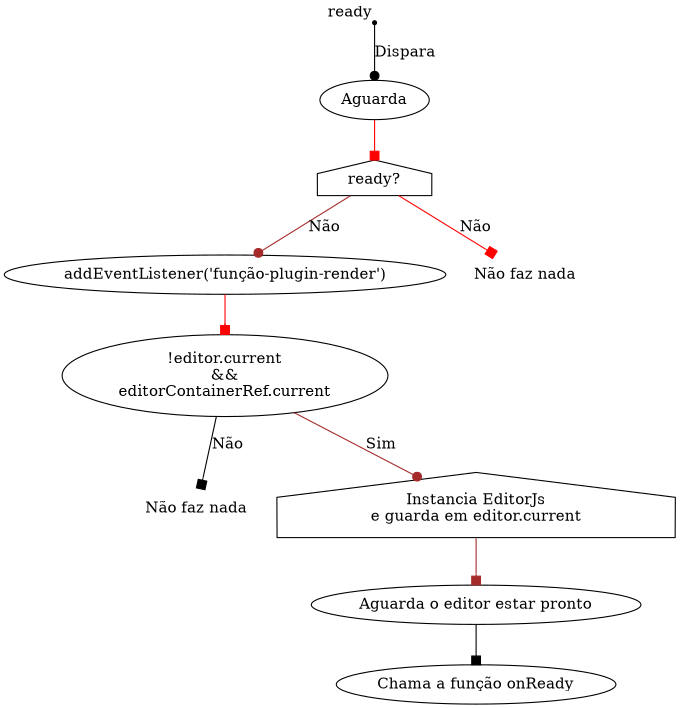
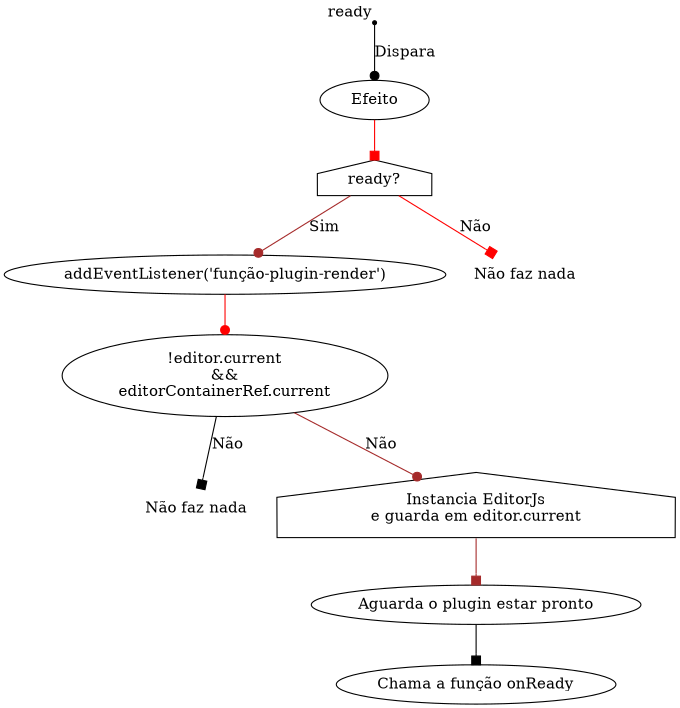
(375, 100) -> (375, 100)
(324, 227) -> (324, 227)
(225, 310) -> (225, 310)
(381, 444) -> (381, 444)
(476, 605) -> (476, 605)
